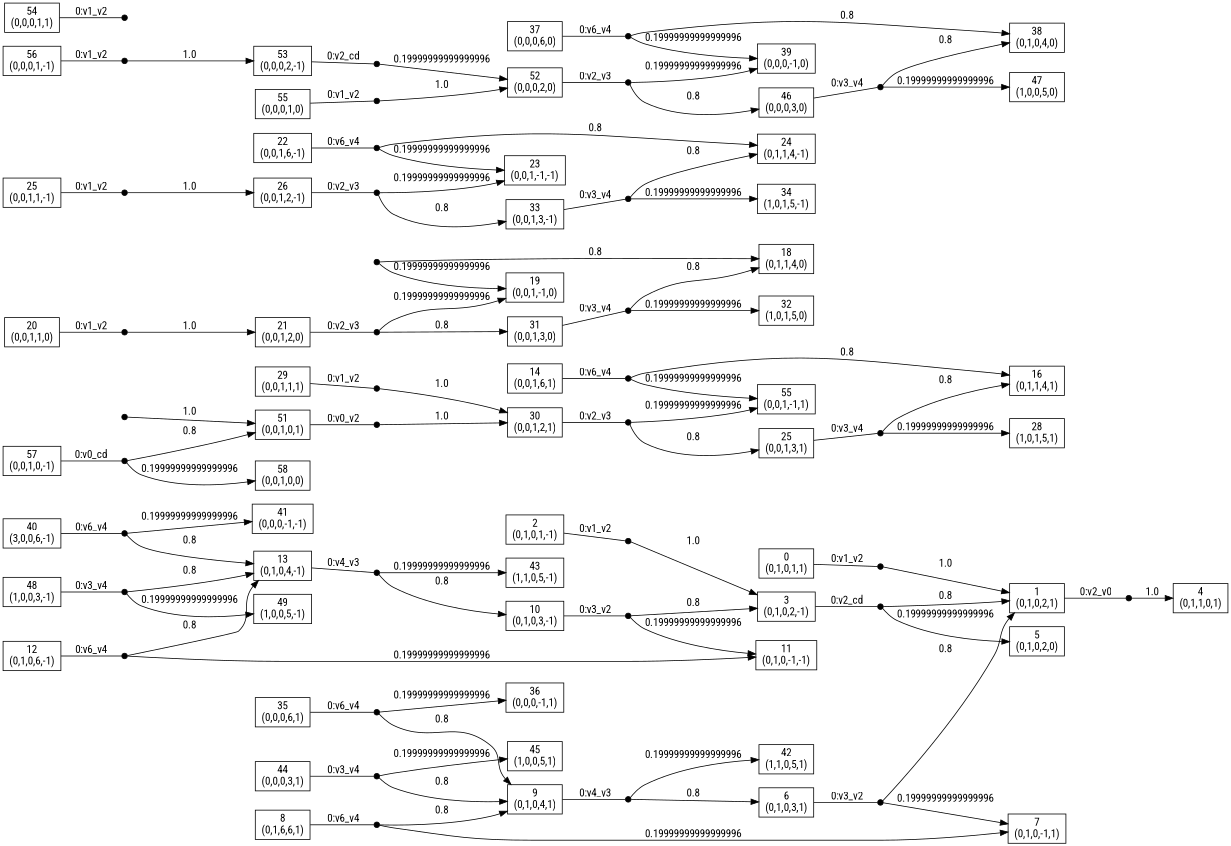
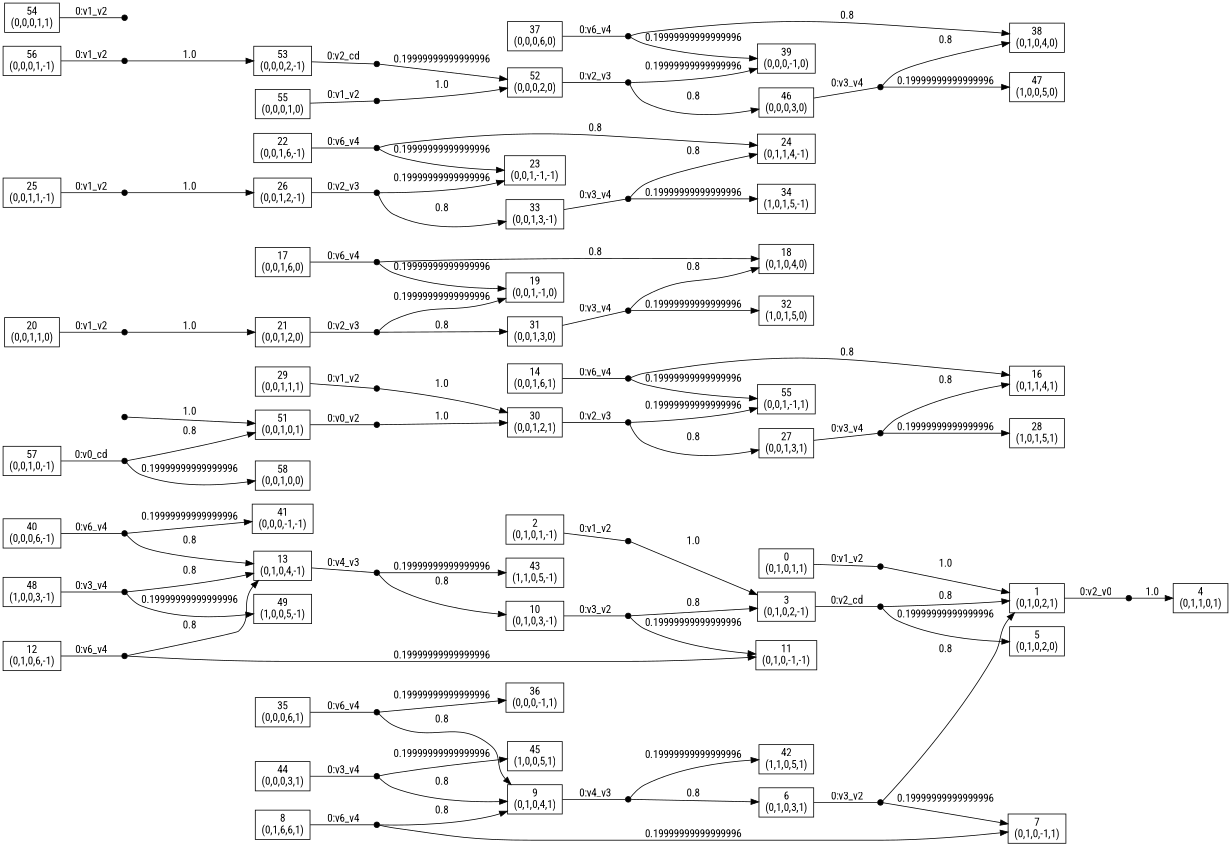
(786, 259) -> (786, 259)
none -> (283, 262)
(786, 443) -> (786, 443)
(32, 533) -> (32, 533)
